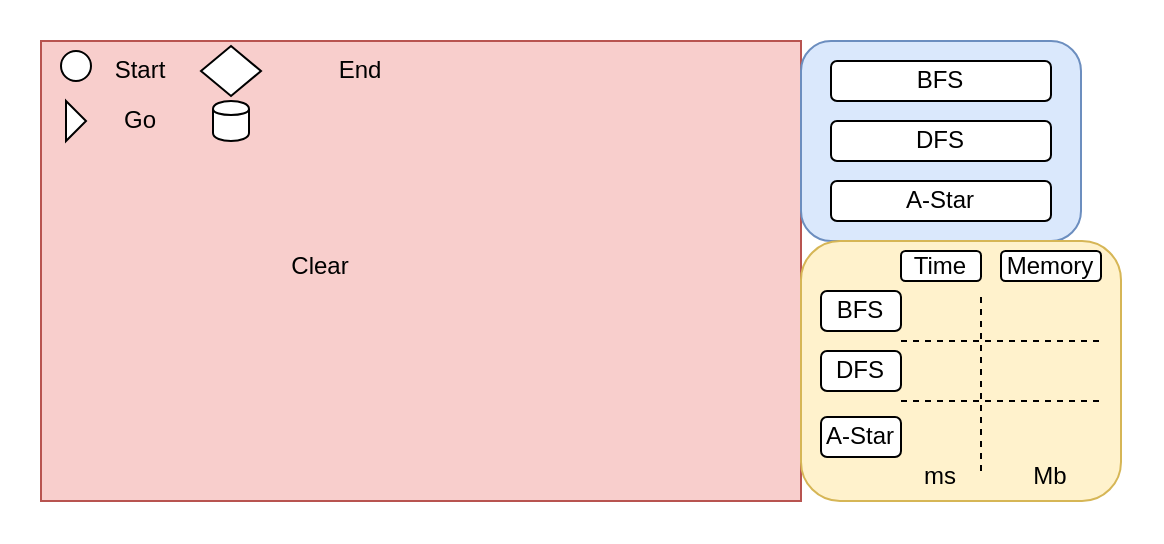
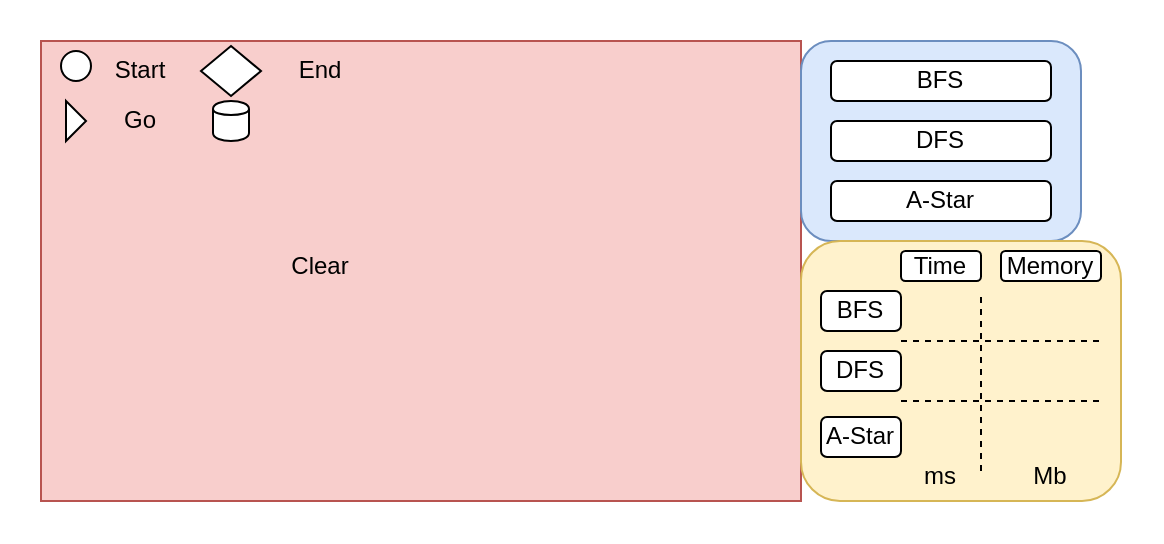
(361, 71) -> (321, 71)
